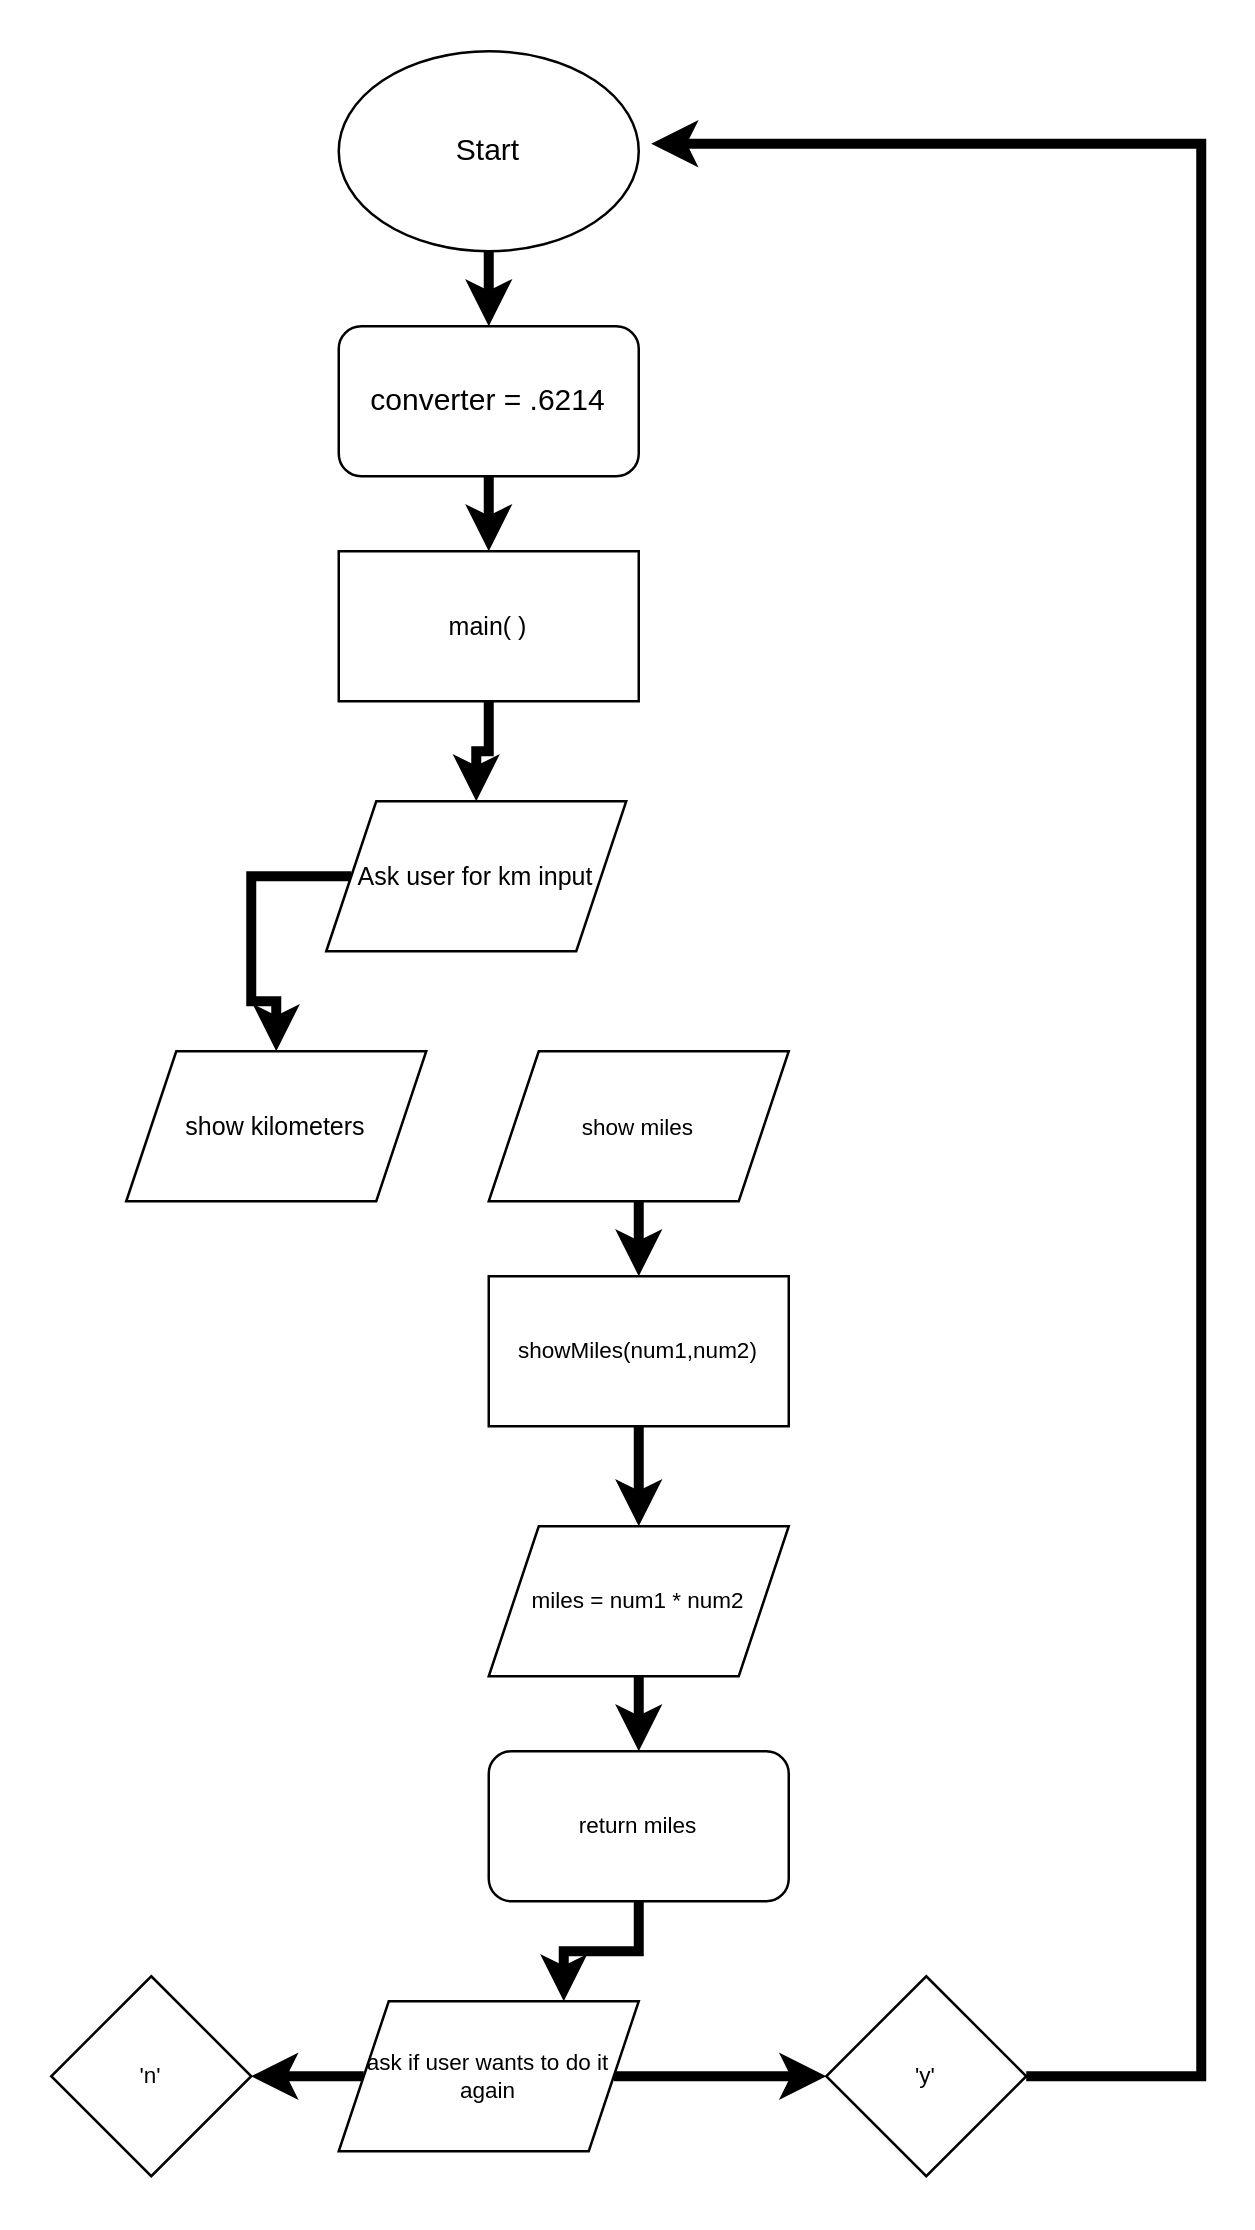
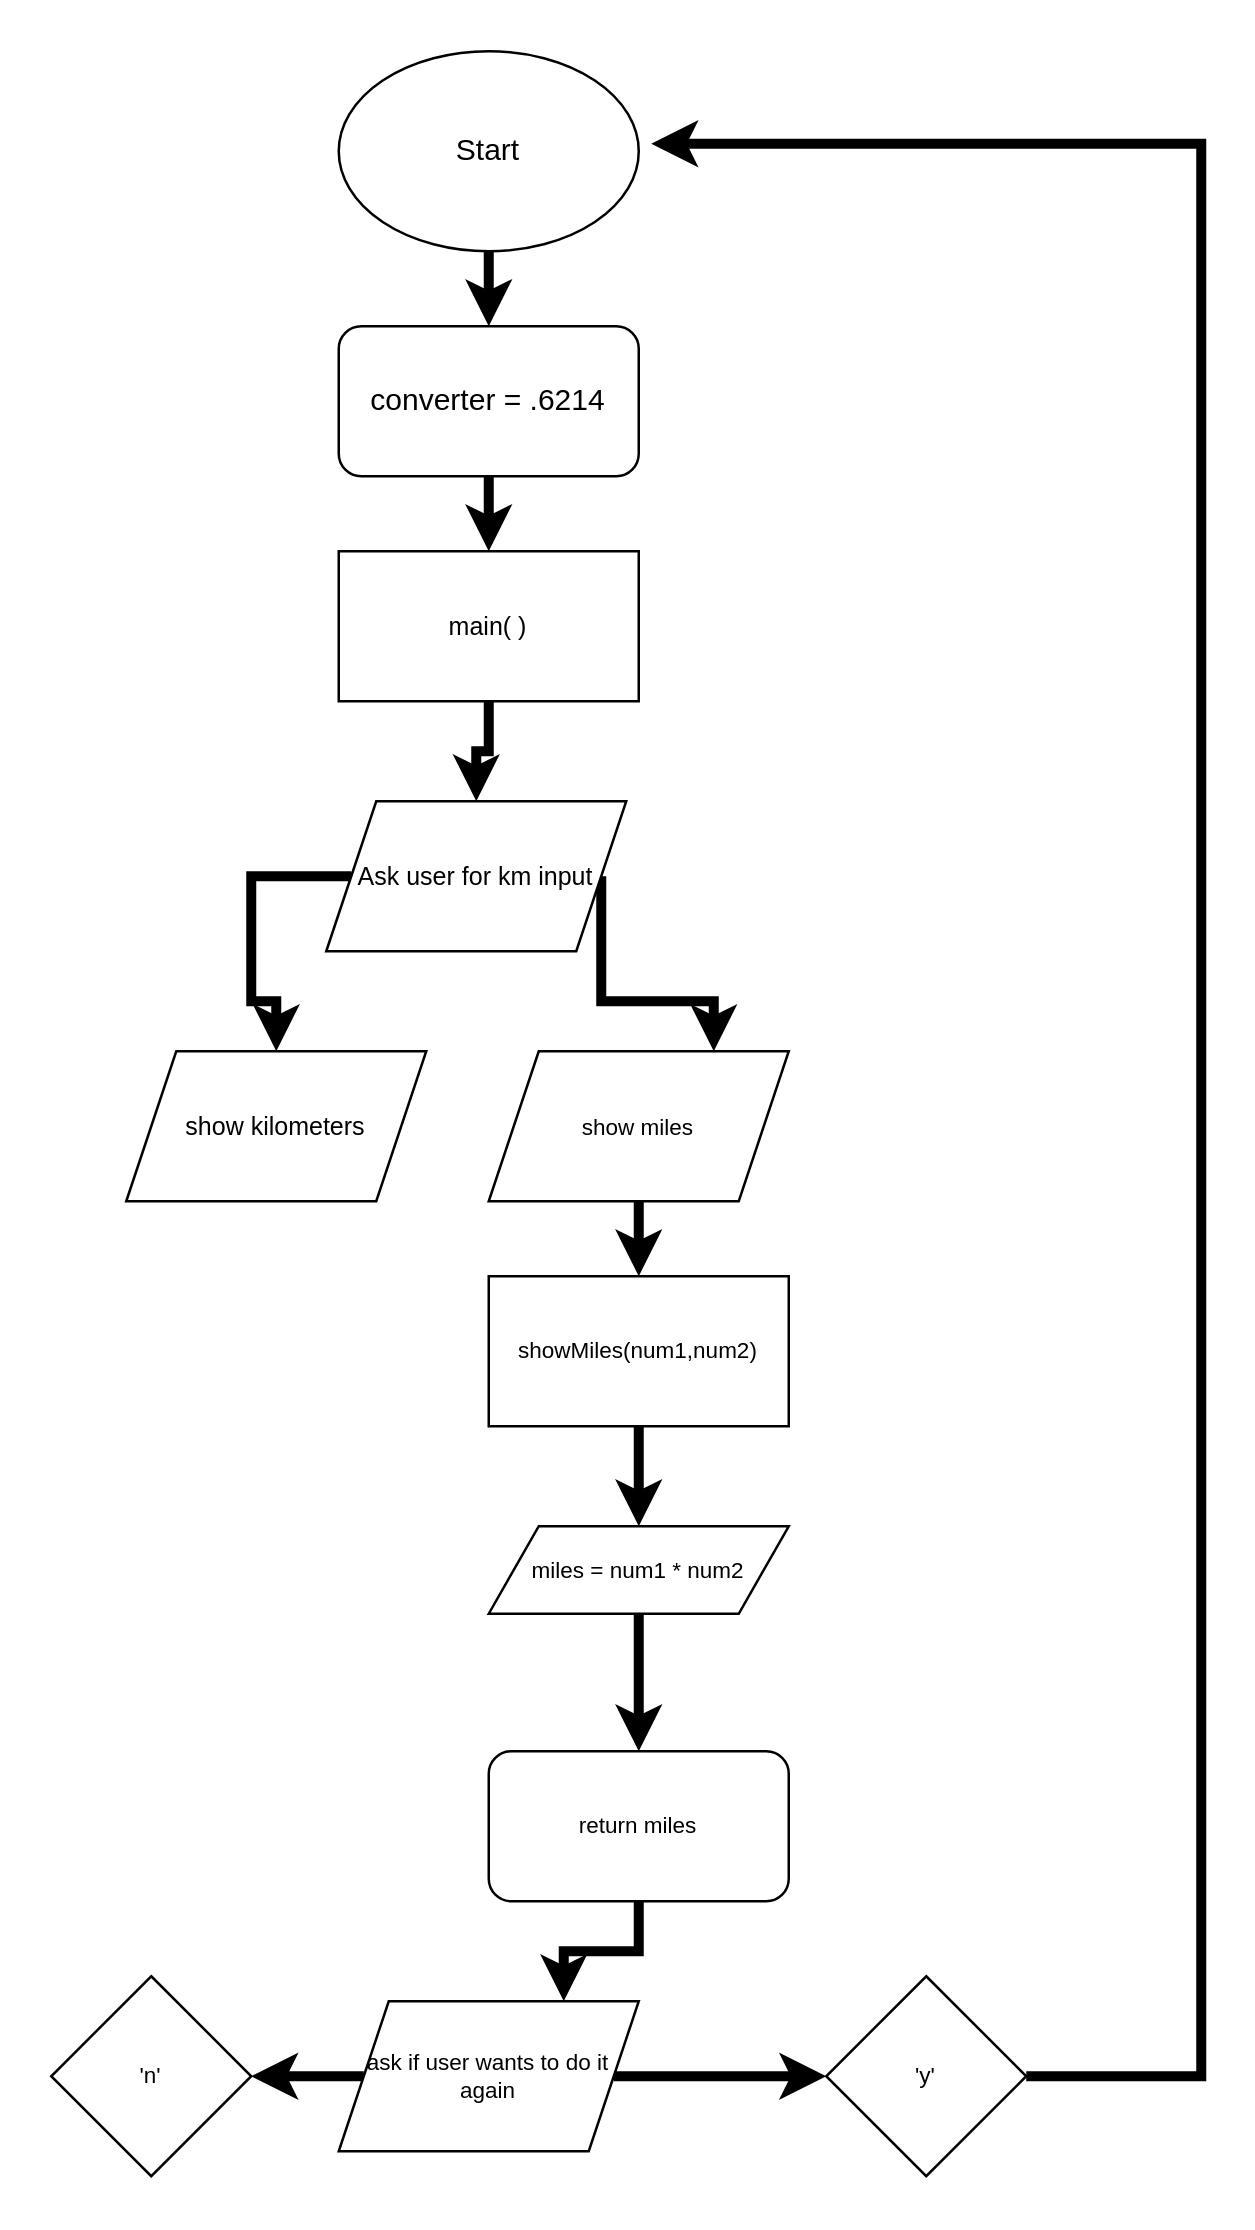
none -> (604, 1001)
(639, 1601) -> (639, 1570)
